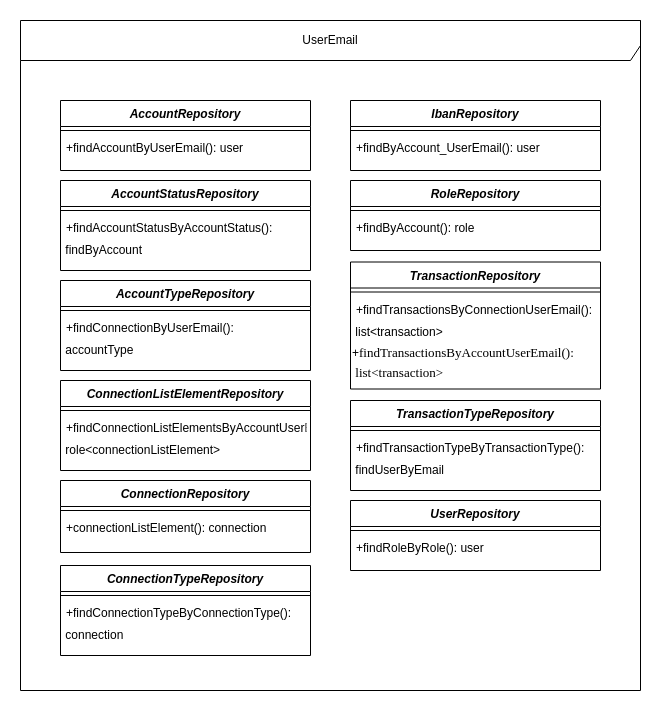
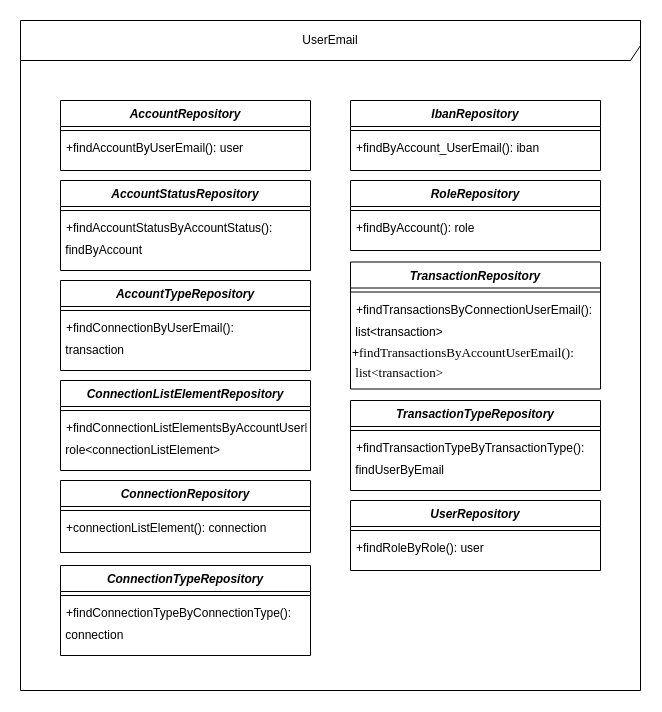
(456, 148) -> (454, 148)
(99, 351) -> (98, 351)
